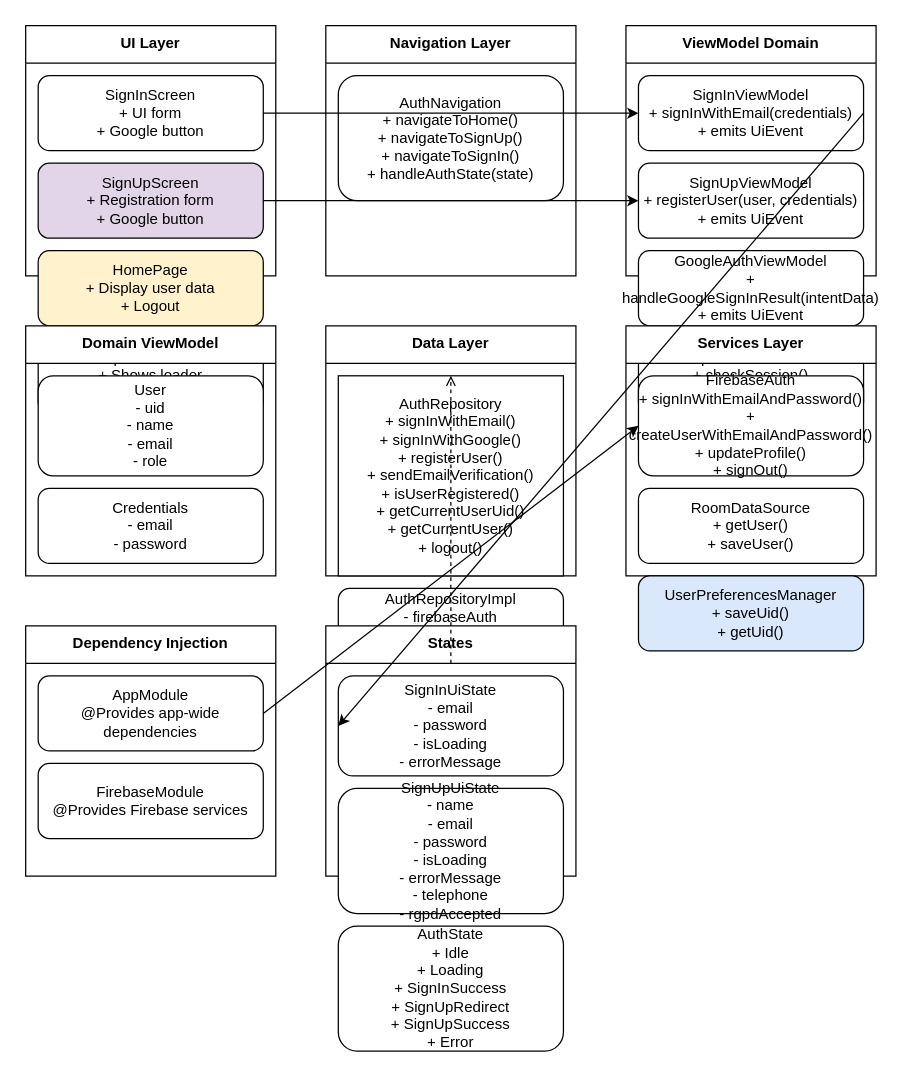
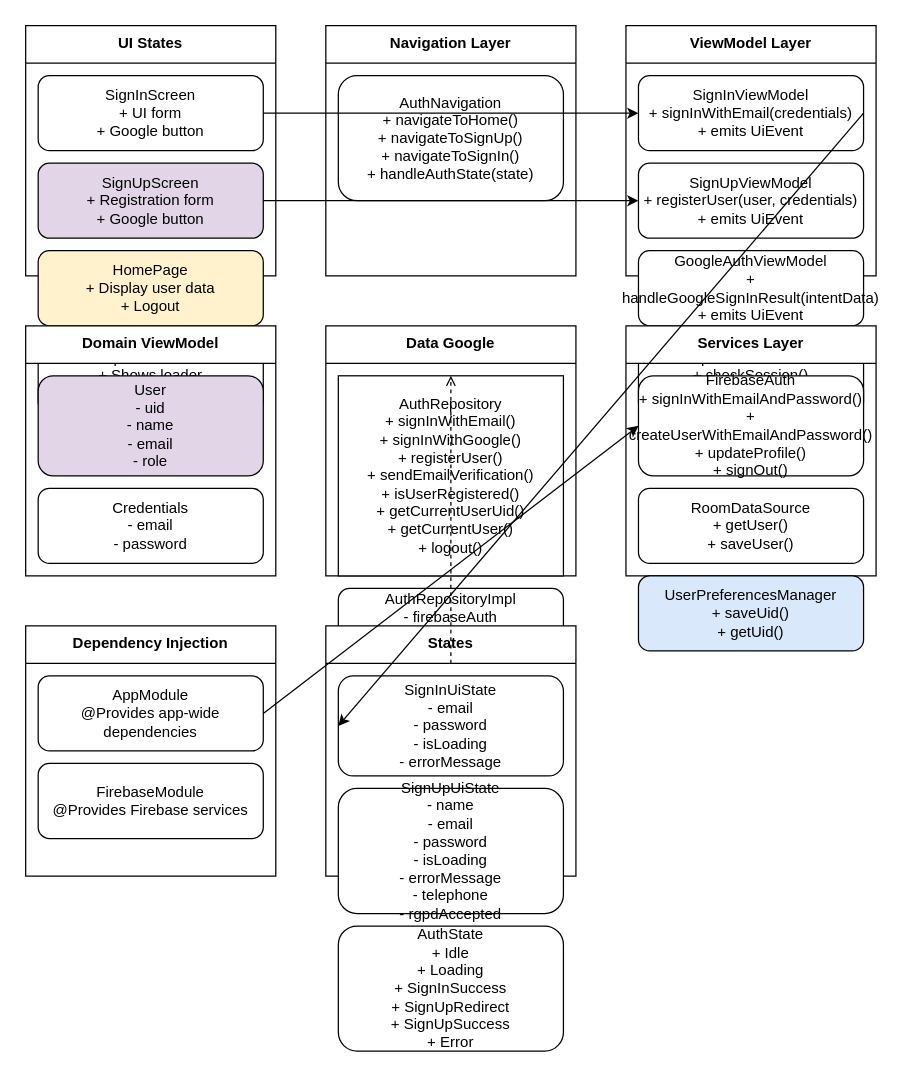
(150, 43) -> (150, 43)
(750, 43) -> (750, 43)
(450, 343) -> (450, 343)
(151, 426) -> (151, 426)
